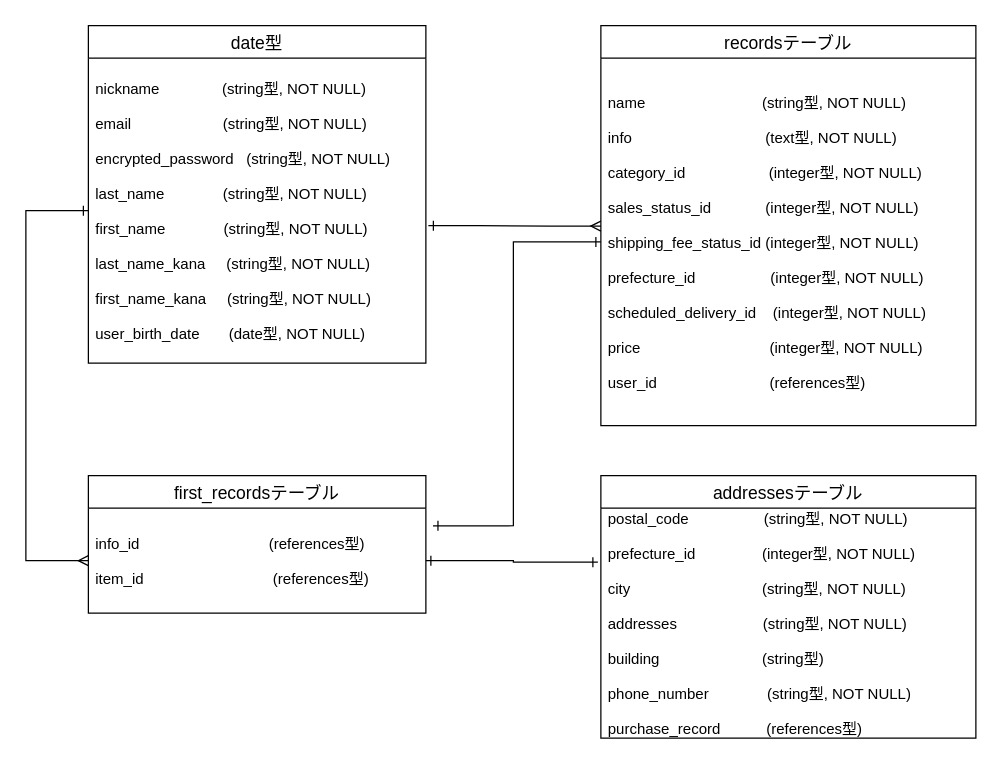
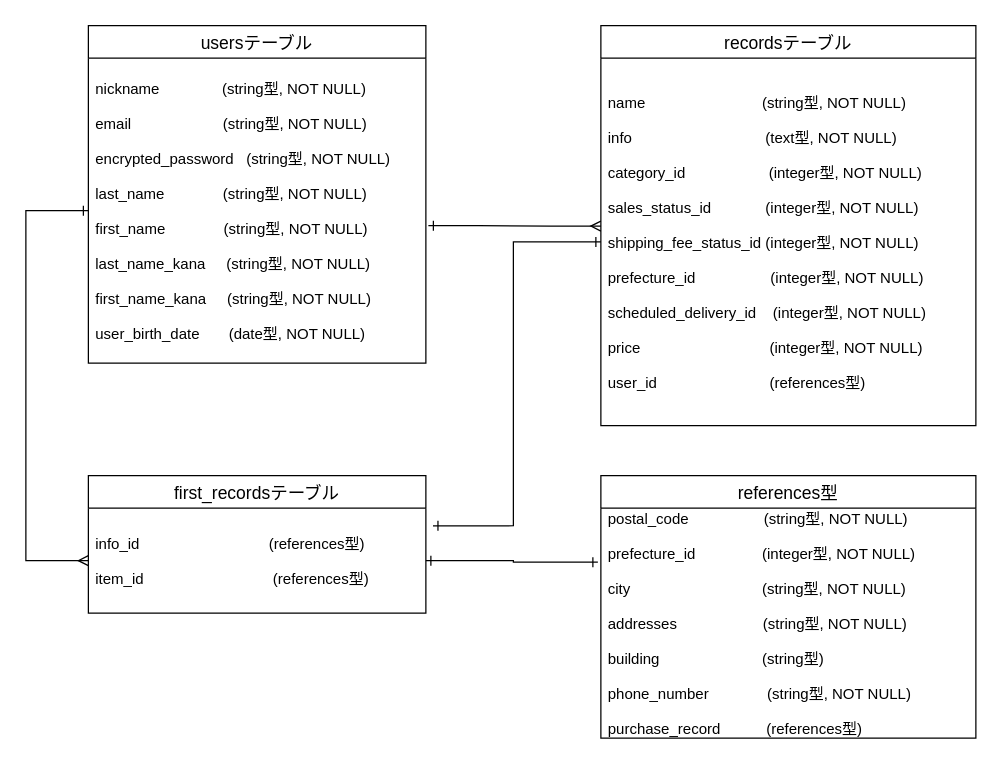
(256, 43) -> (256, 43)
(788, 493) -> (788, 493)
